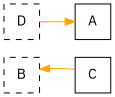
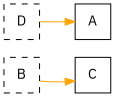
(62, 69) -> (52, 82)
